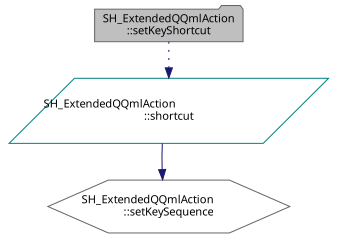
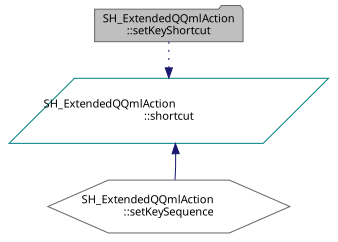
(162, 156) -> (176, 167)
